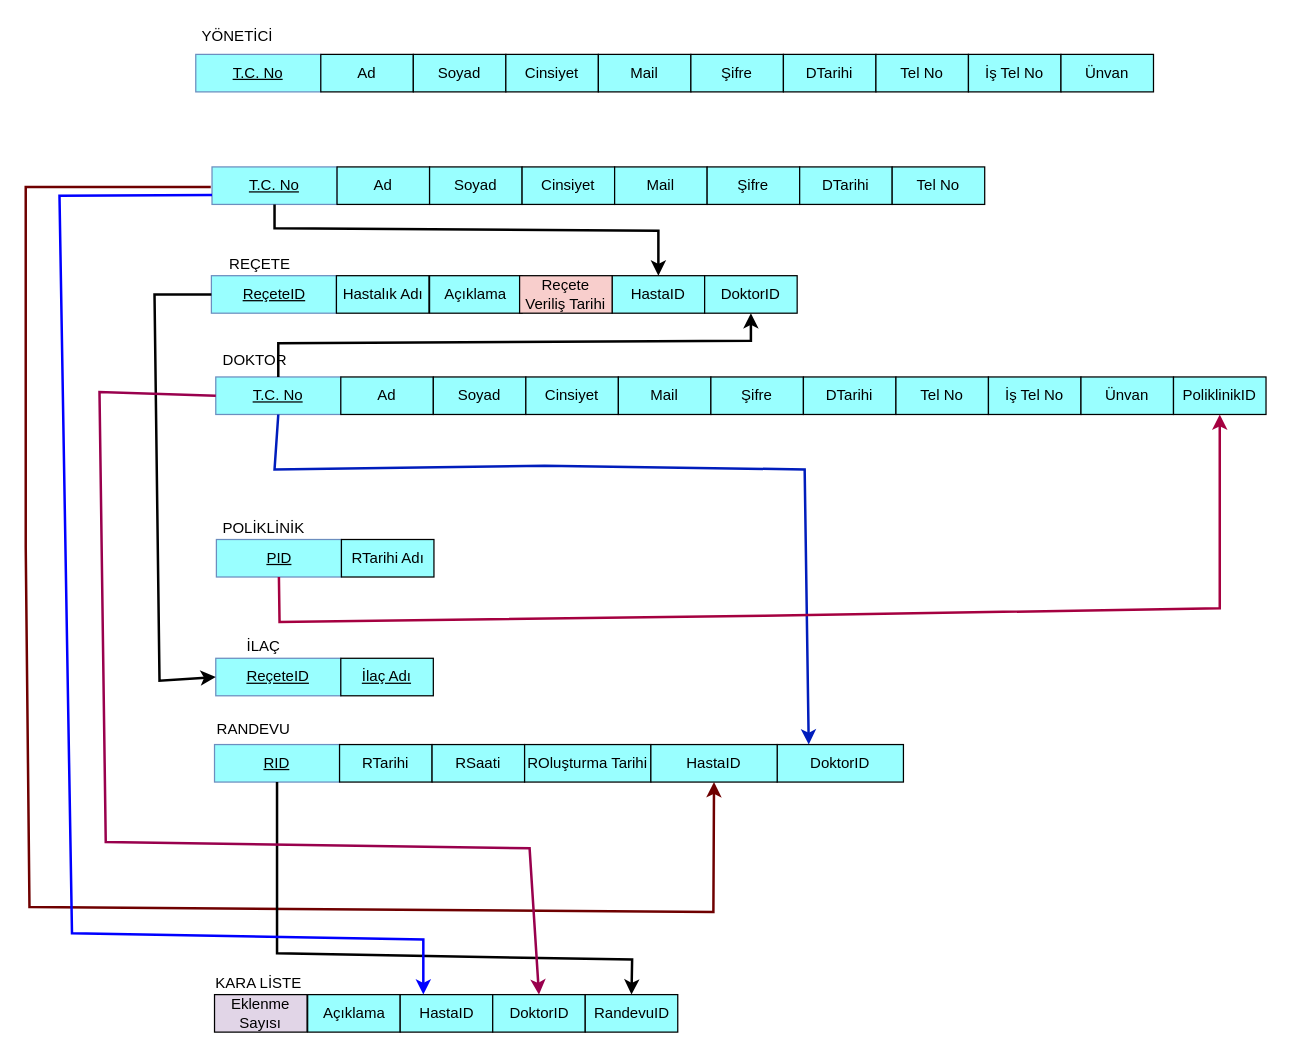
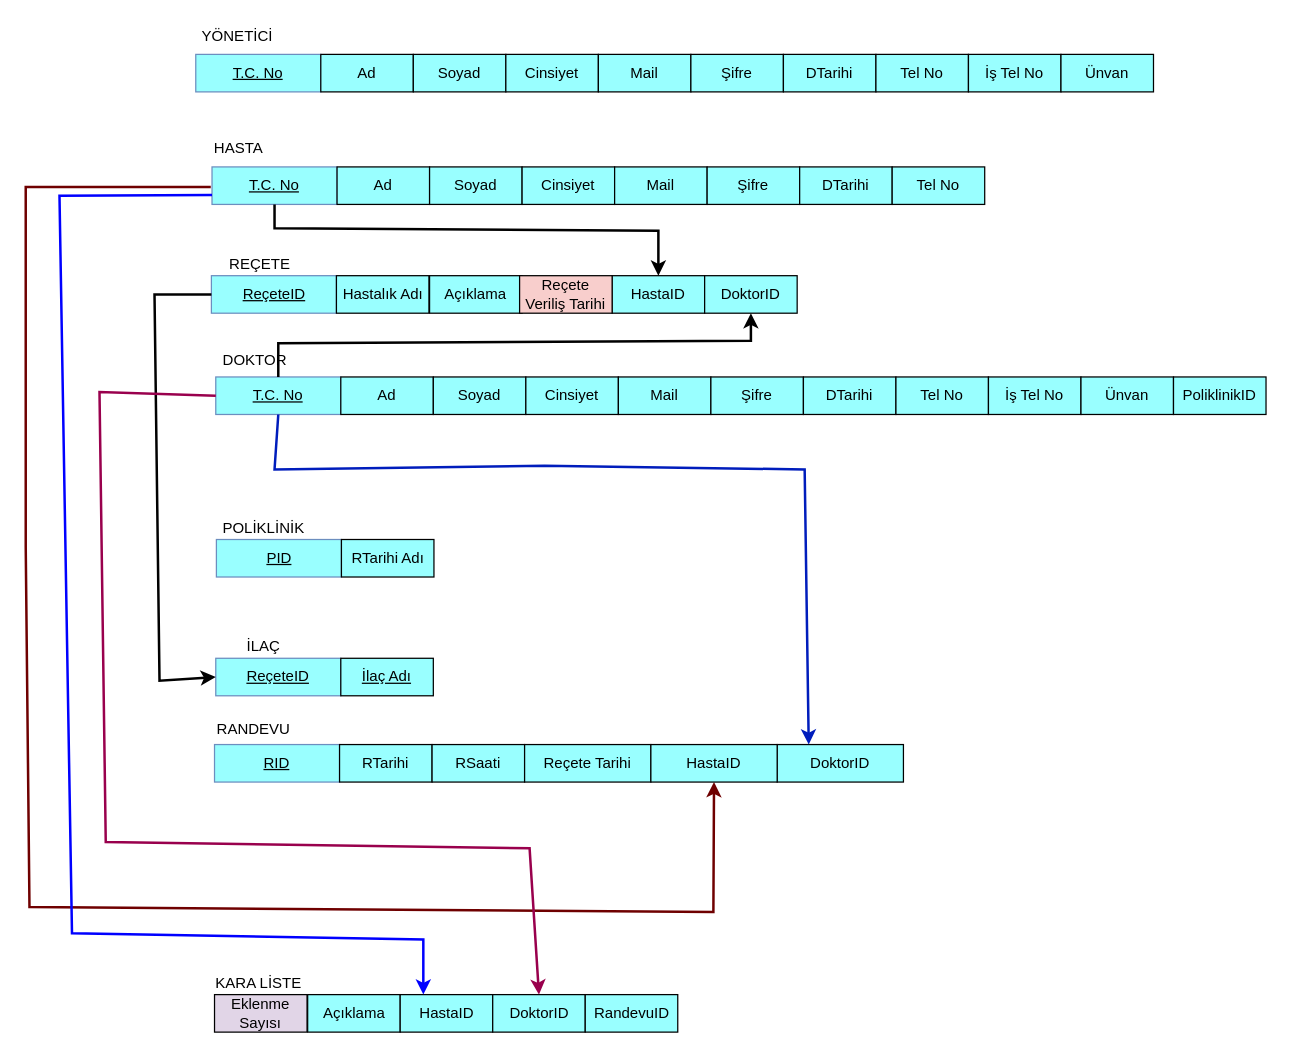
none -> (238, 148)
(818, 615) -> none
(588, 763) -> (588, 763)
(381, 955) -> none
